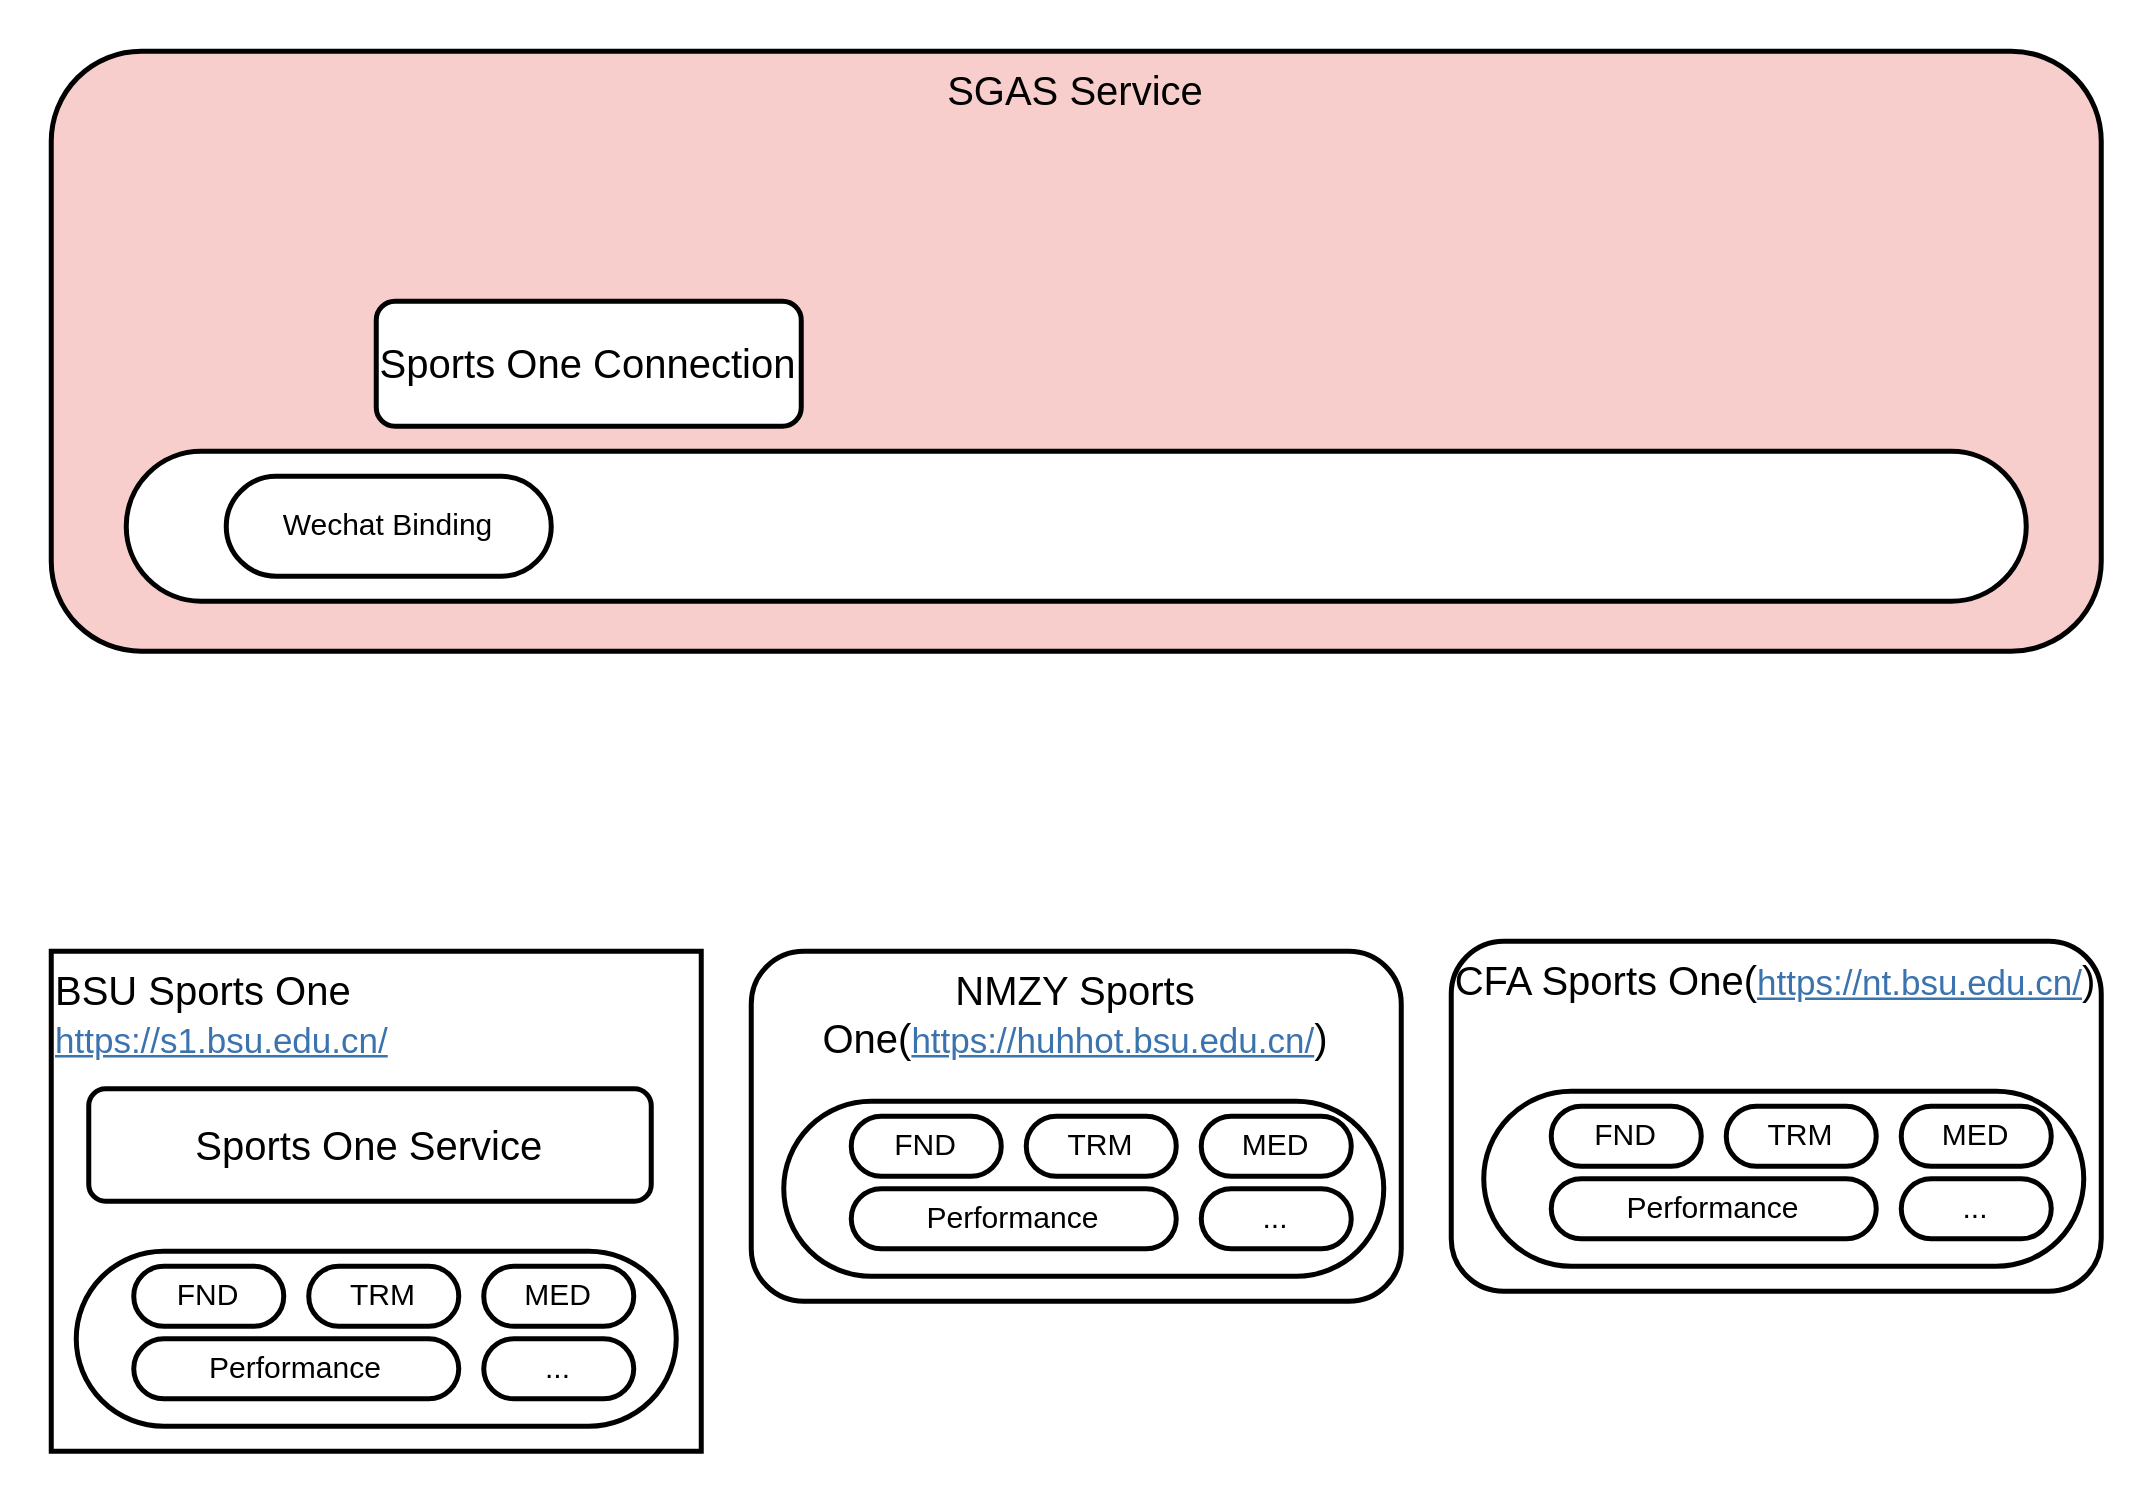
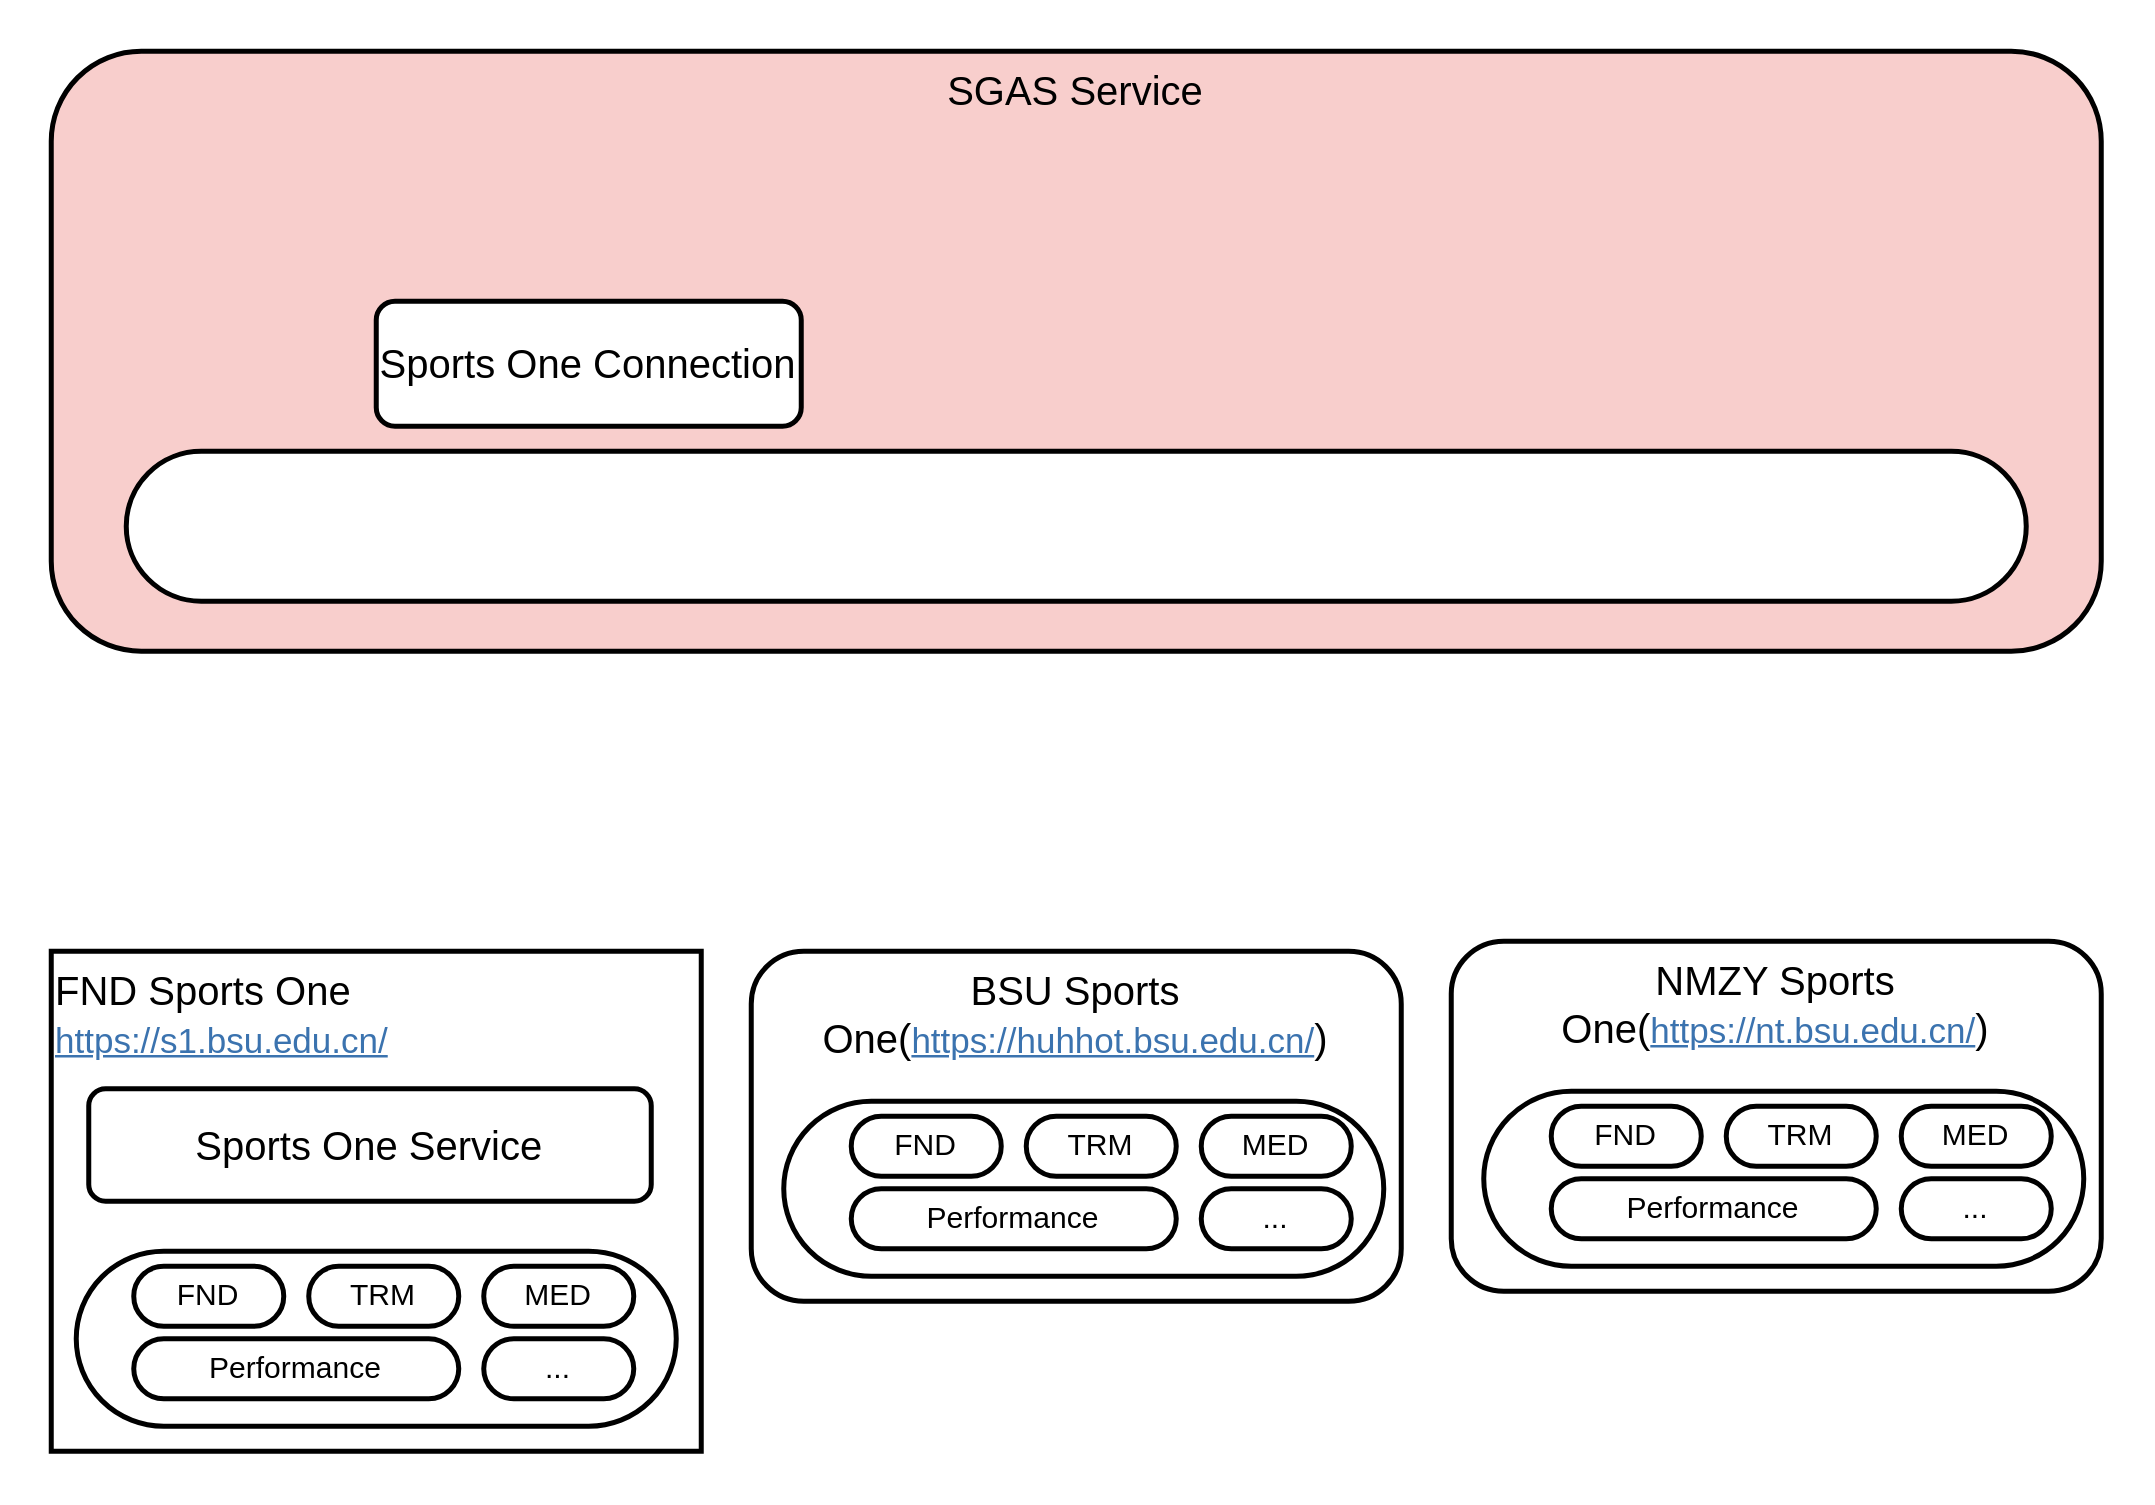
(389, 526) -> none
(1776, 1007) -> (1776, 1007)
(282, 1017) -> (282, 1017)
(1076, 1017) -> (1076, 1017)
